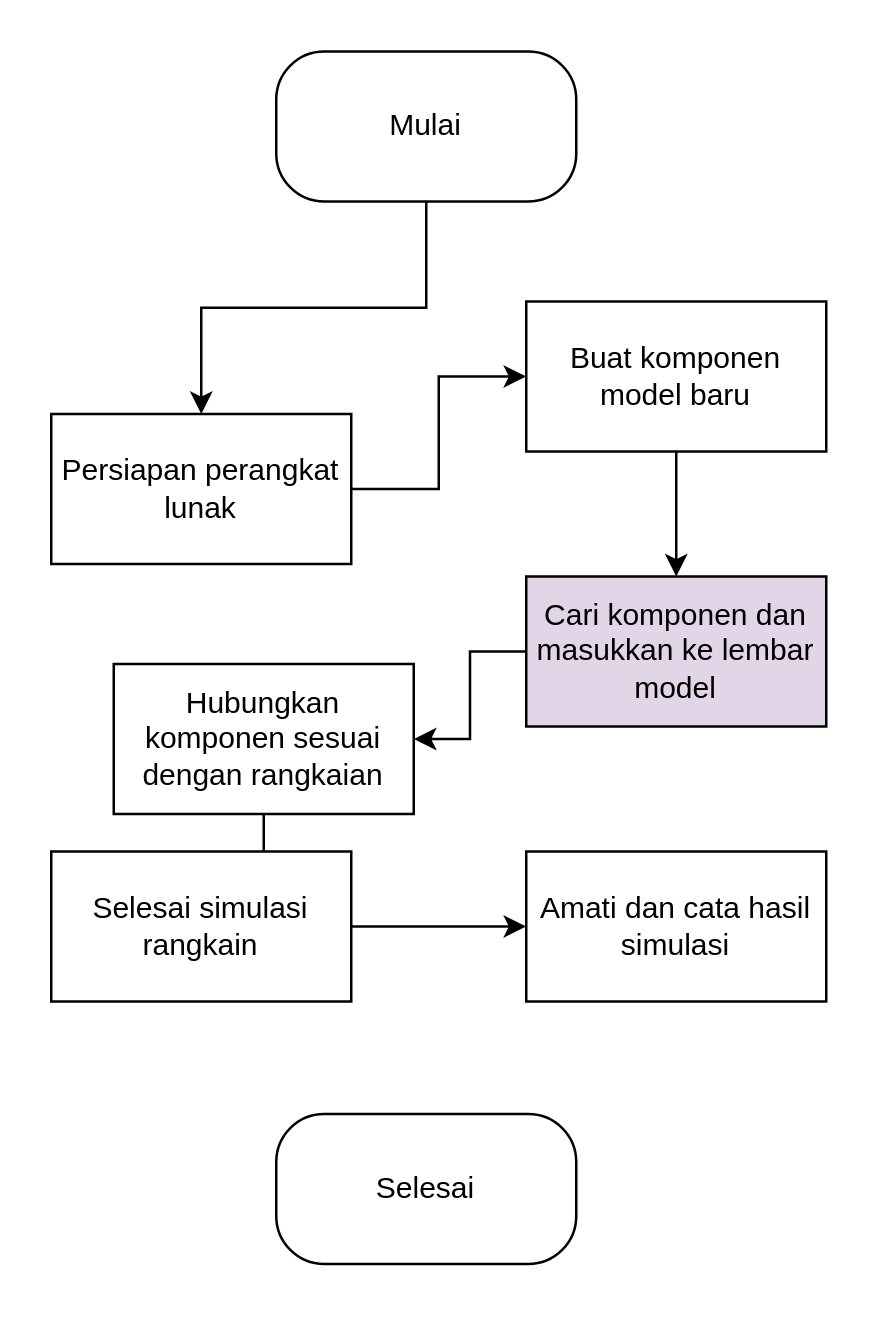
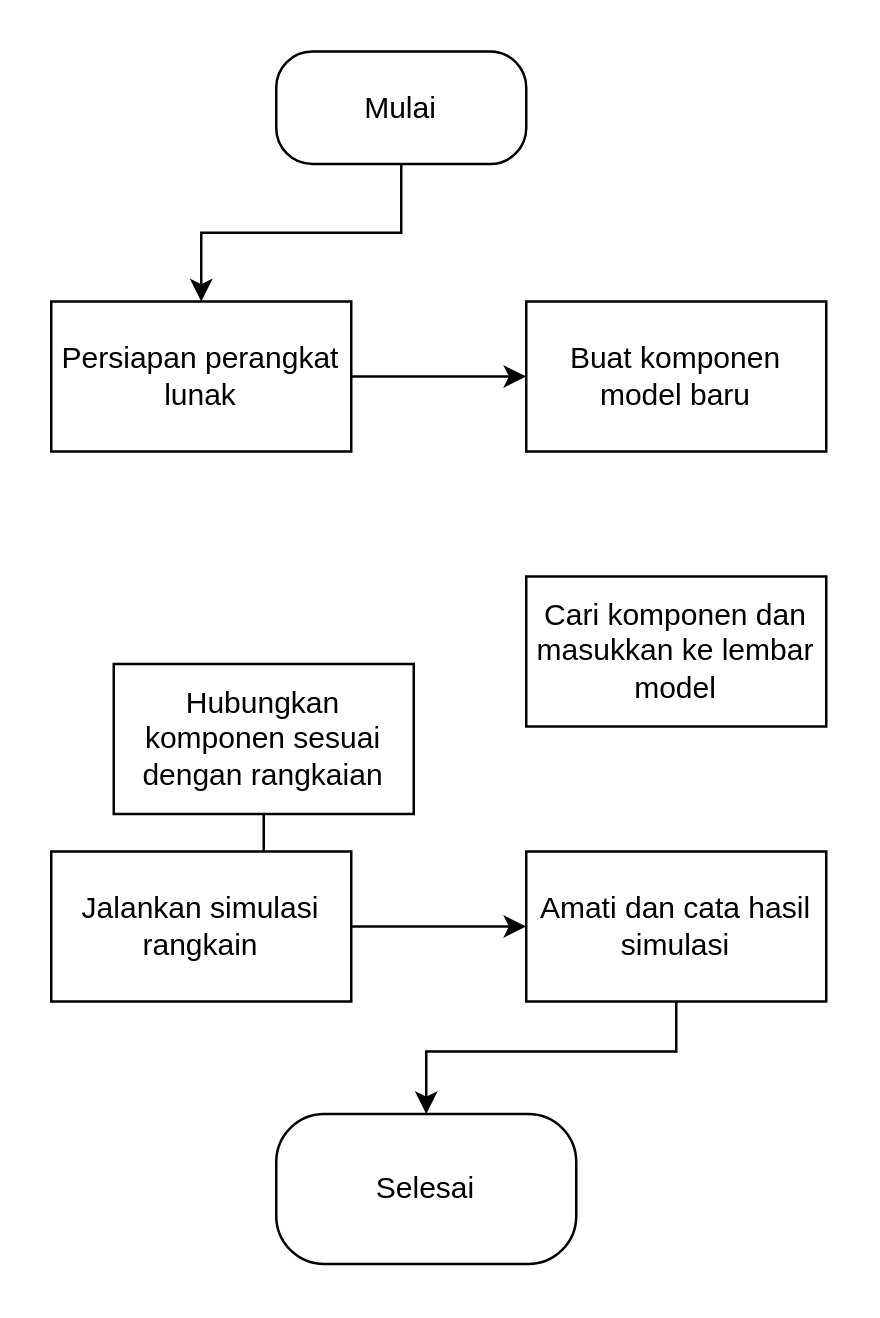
(426, 126) -> (401, 108)
(201, 489) -> (201, 376)
(676, 505) -> none
(676, 651) -> (676, 651)
(470, 686) -> none
(201, 926) -> (201, 926)
none -> (553, 1051)
